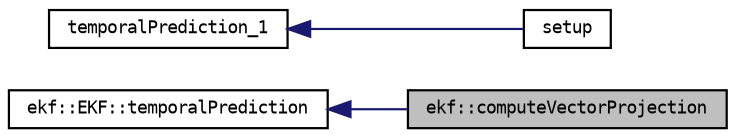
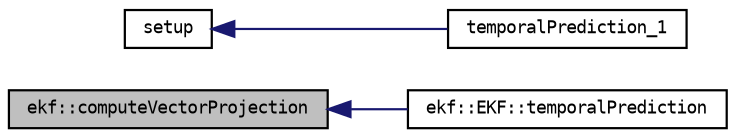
(417, 29) -> (341, 29)
(379, 109) -> (379, 109)
